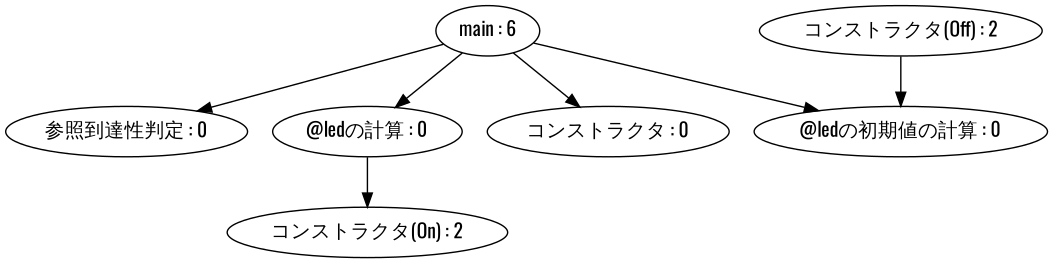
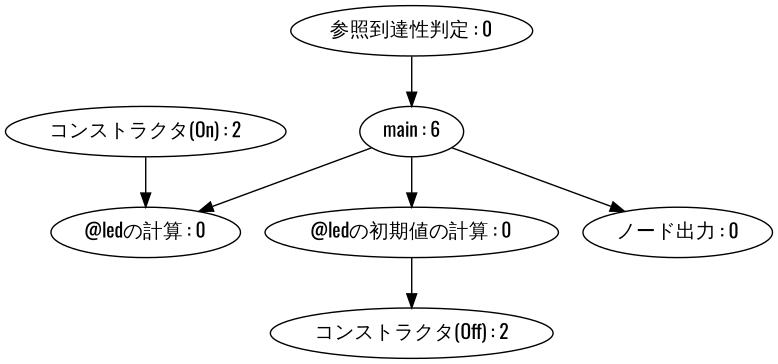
(901, 74) -> (412, 276)
(327, 76) -> (412, 74)
(608, 132) -> (678, 232)
(367, 175) -> (146, 175)
